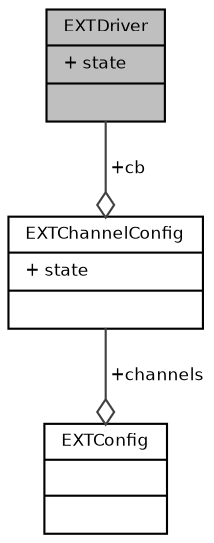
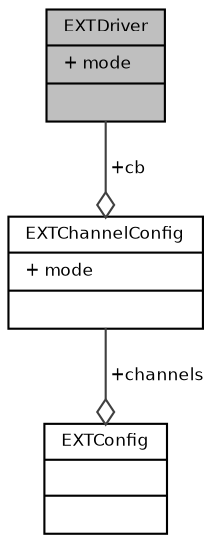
(96, 63) -> (98, 63)
(58, 271) -> (60, 271)
